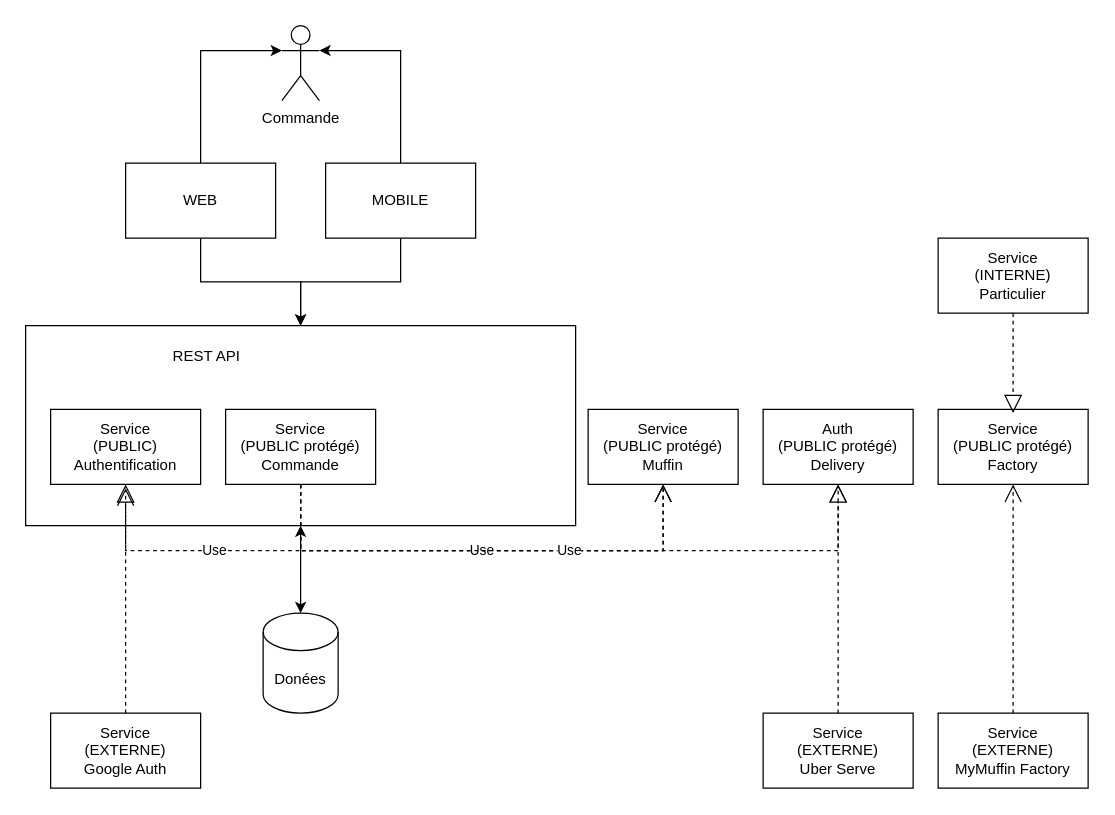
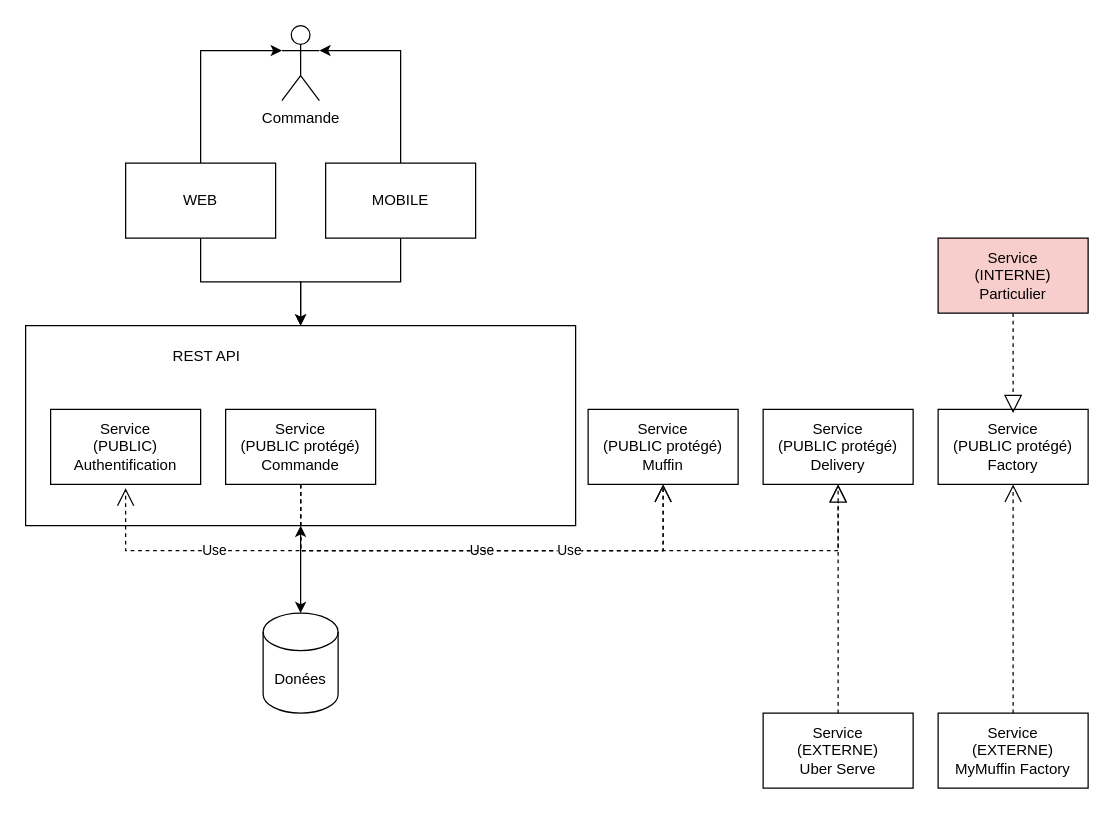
(1013, 276) -> (1013, 276)
(838, 447) -> (838, 447)
(126, 633) -> none
(126, 751) -> none
